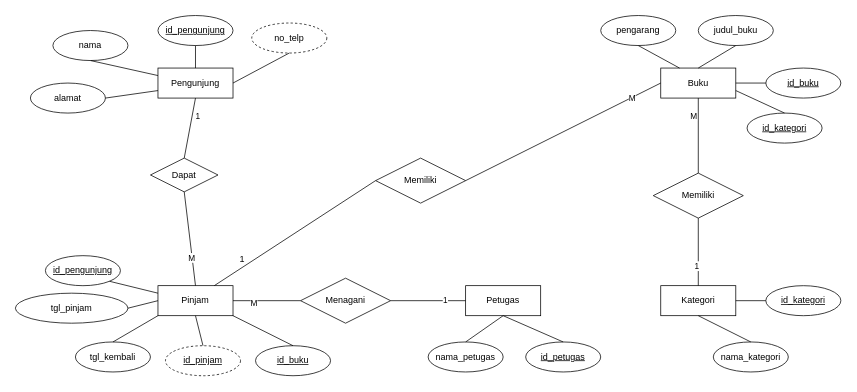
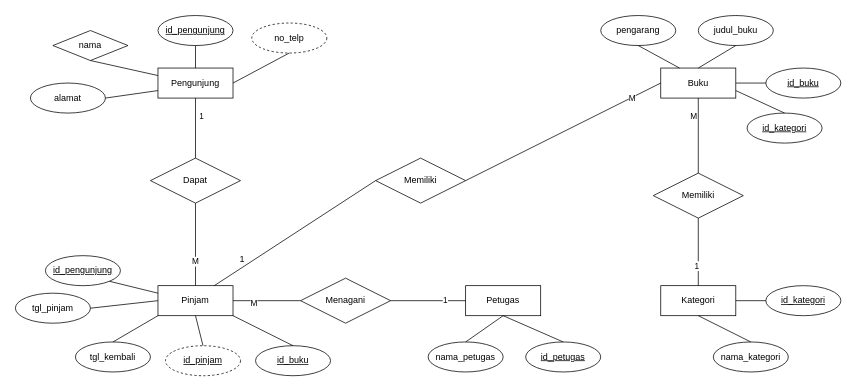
(90, 45) -> (90, 45)
(184, 175) -> (195, 180)
(72, 308) -> (53, 308)
